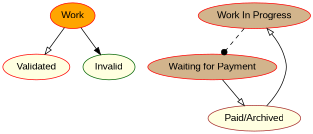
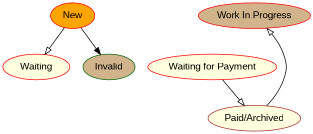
(73, 16) -> (73, 16)
(235, 39) -> none
(36, 67) -> (36, 67)
(109, 67) -> (109, 67)
(212, 67) -> (212, 67)
